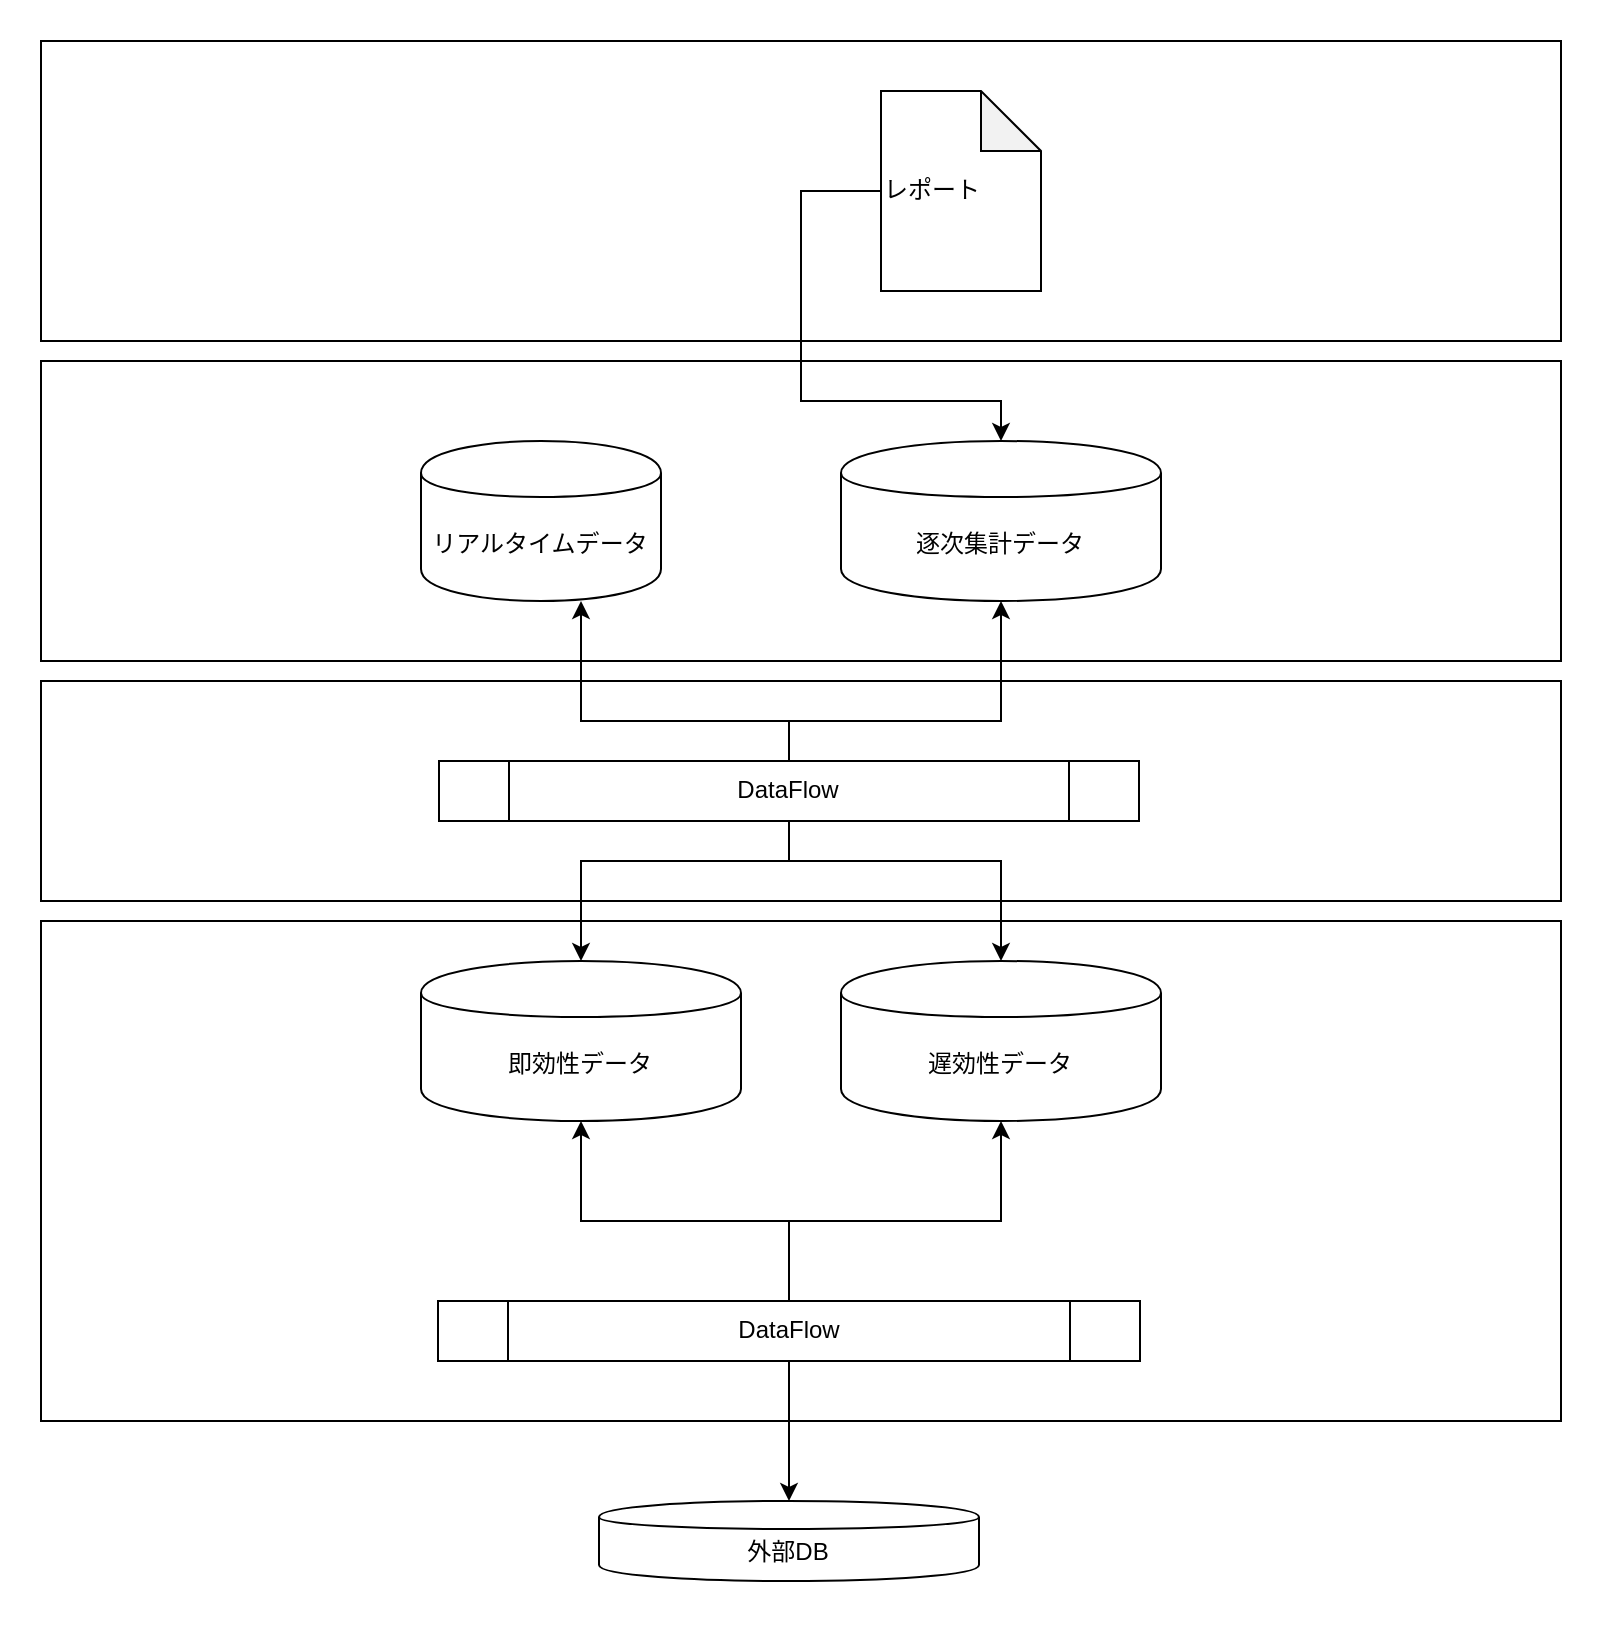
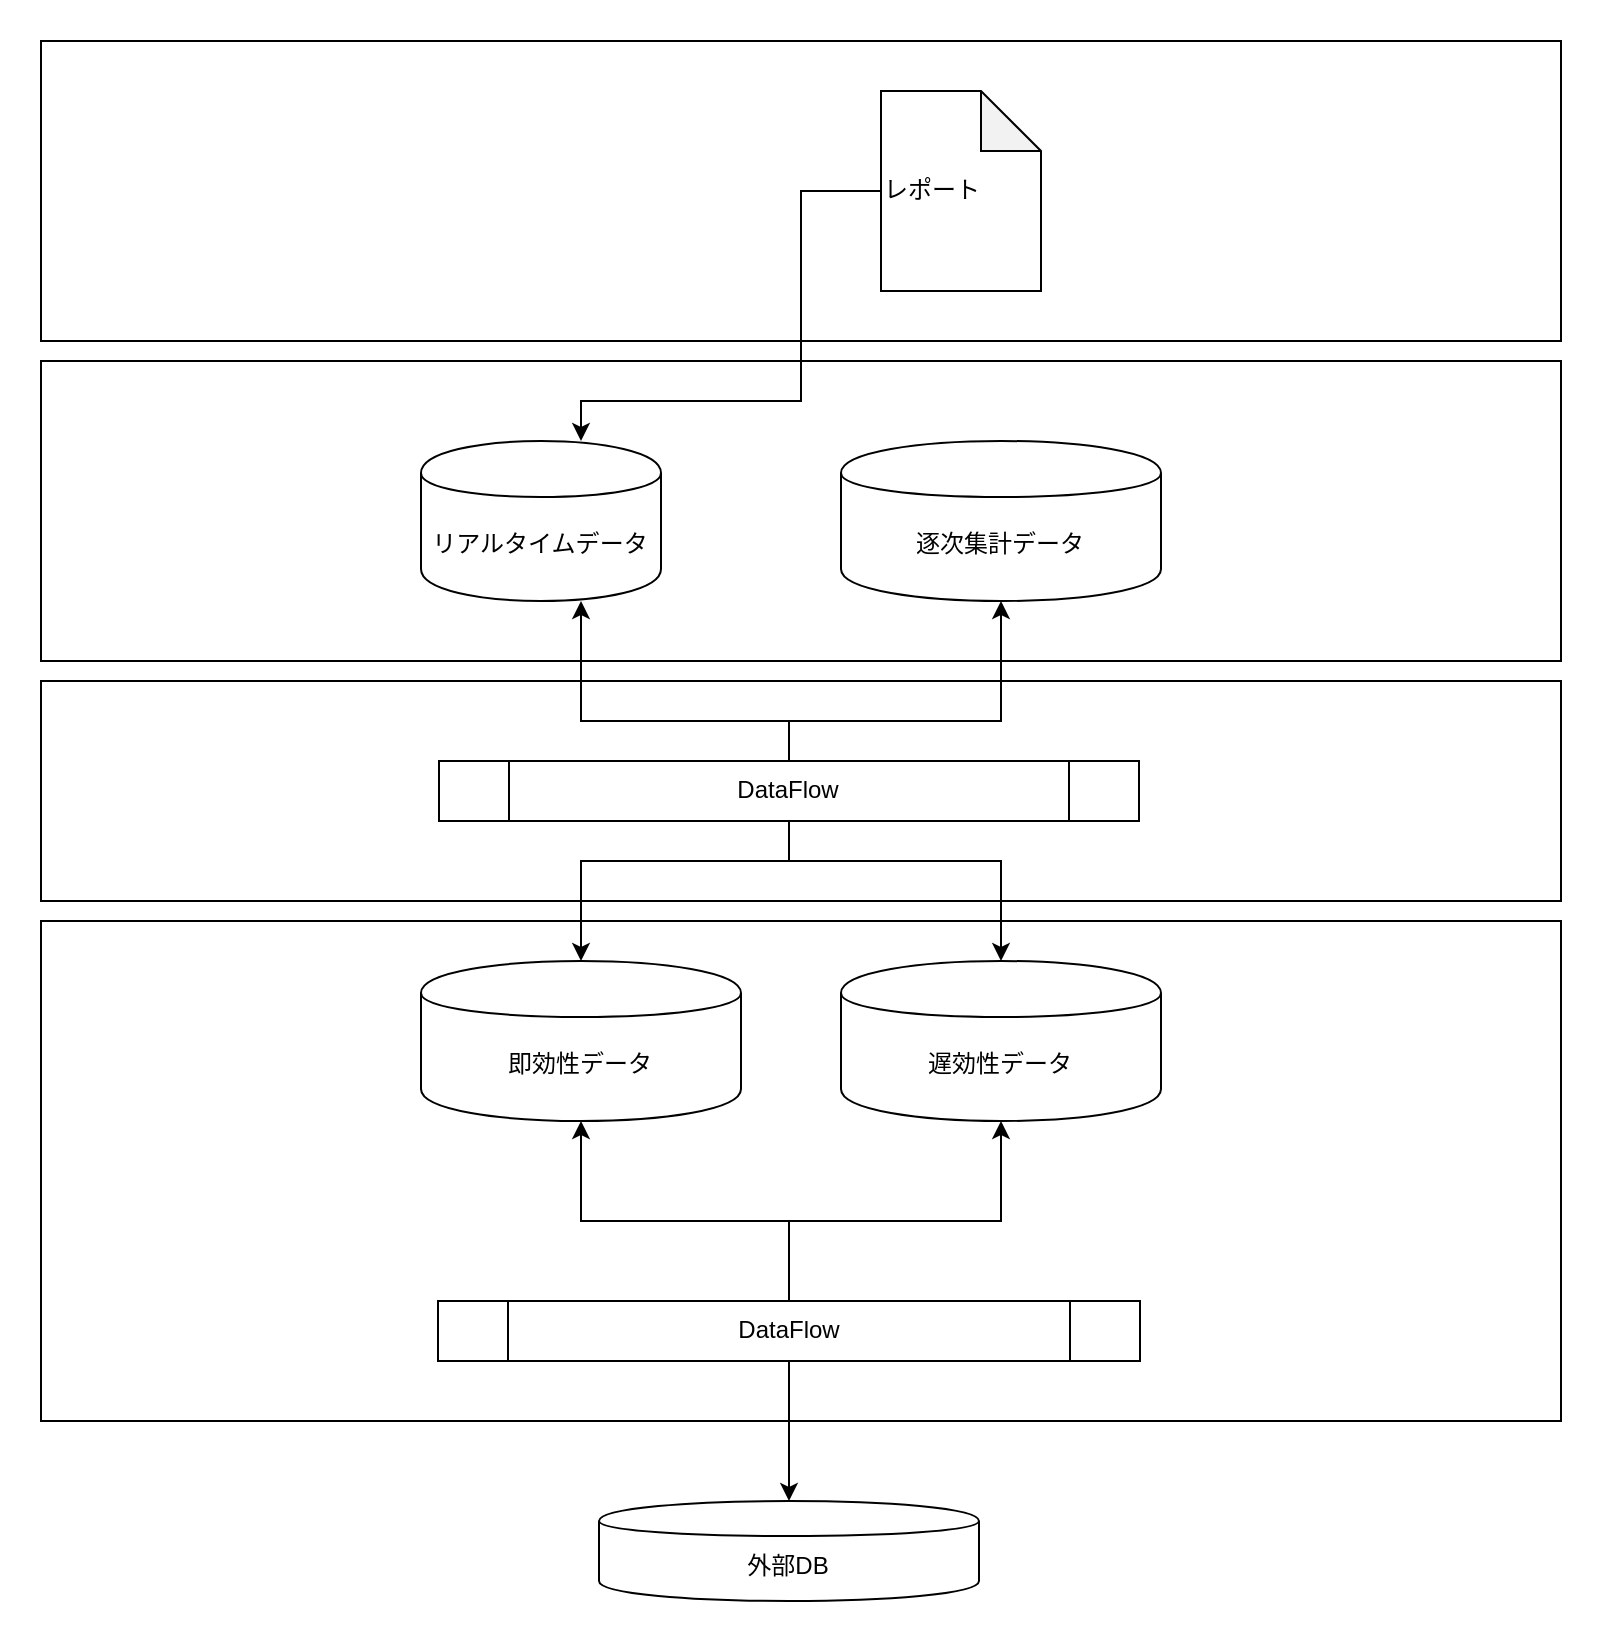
none -> (676, 401)
(916, 401) -> none
(789, 1541) -> (789, 1551)
